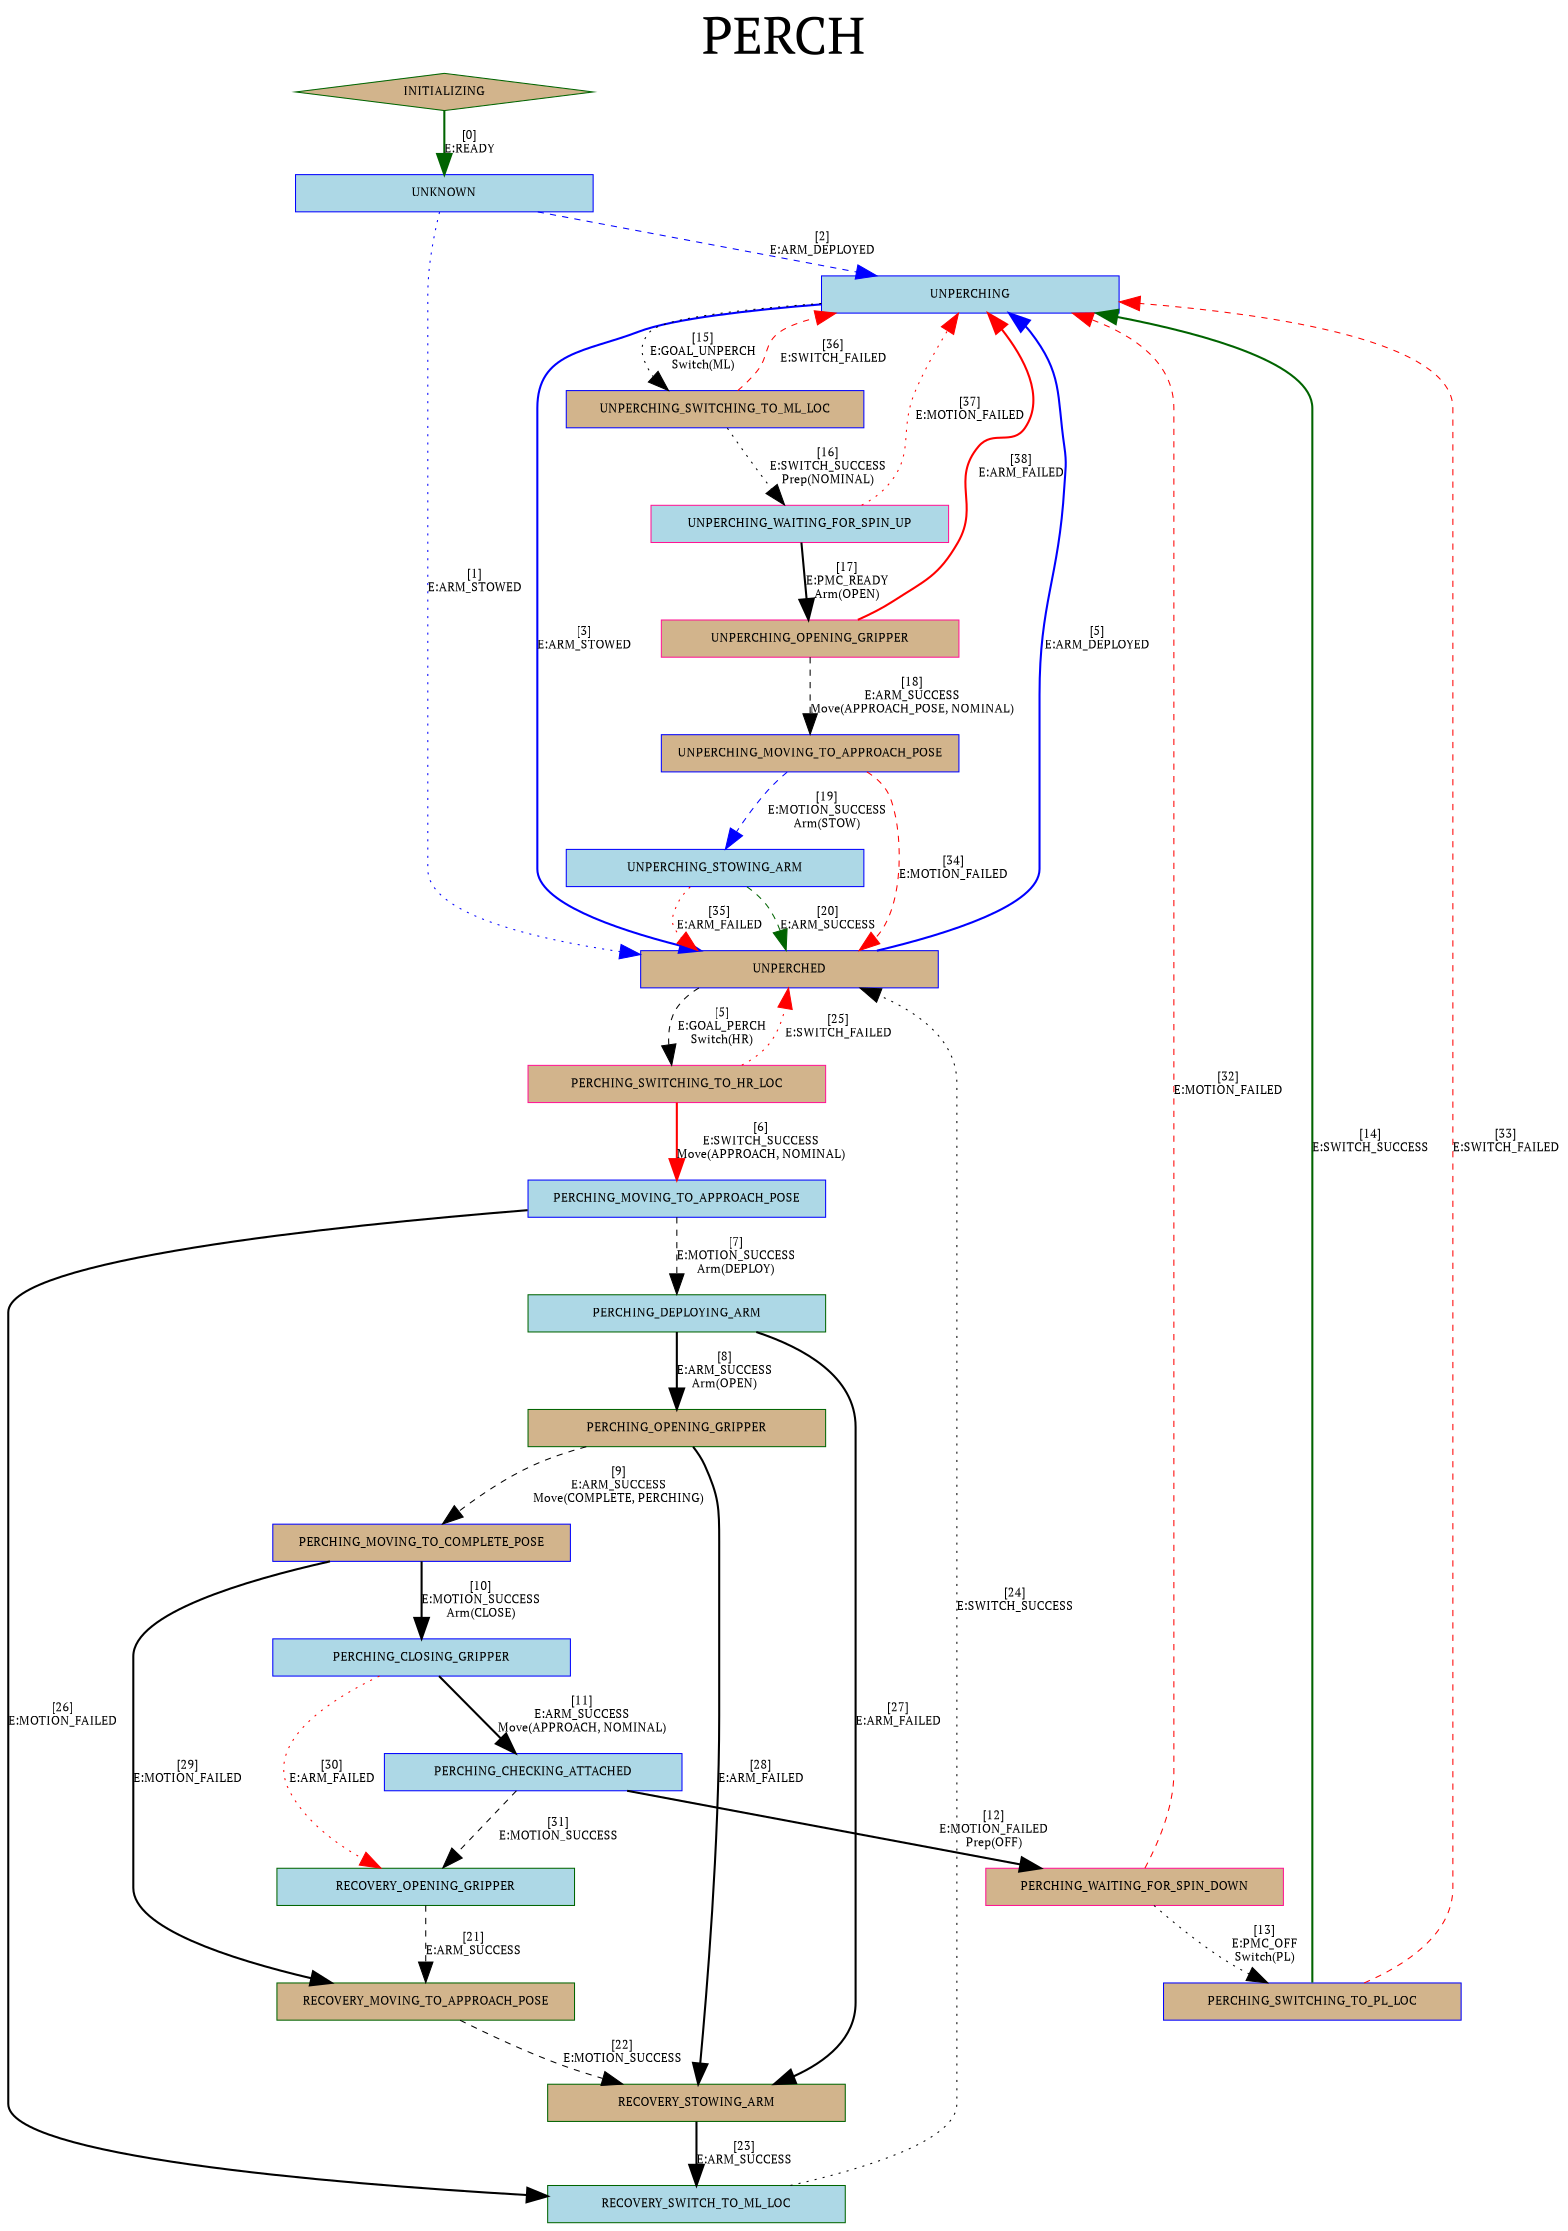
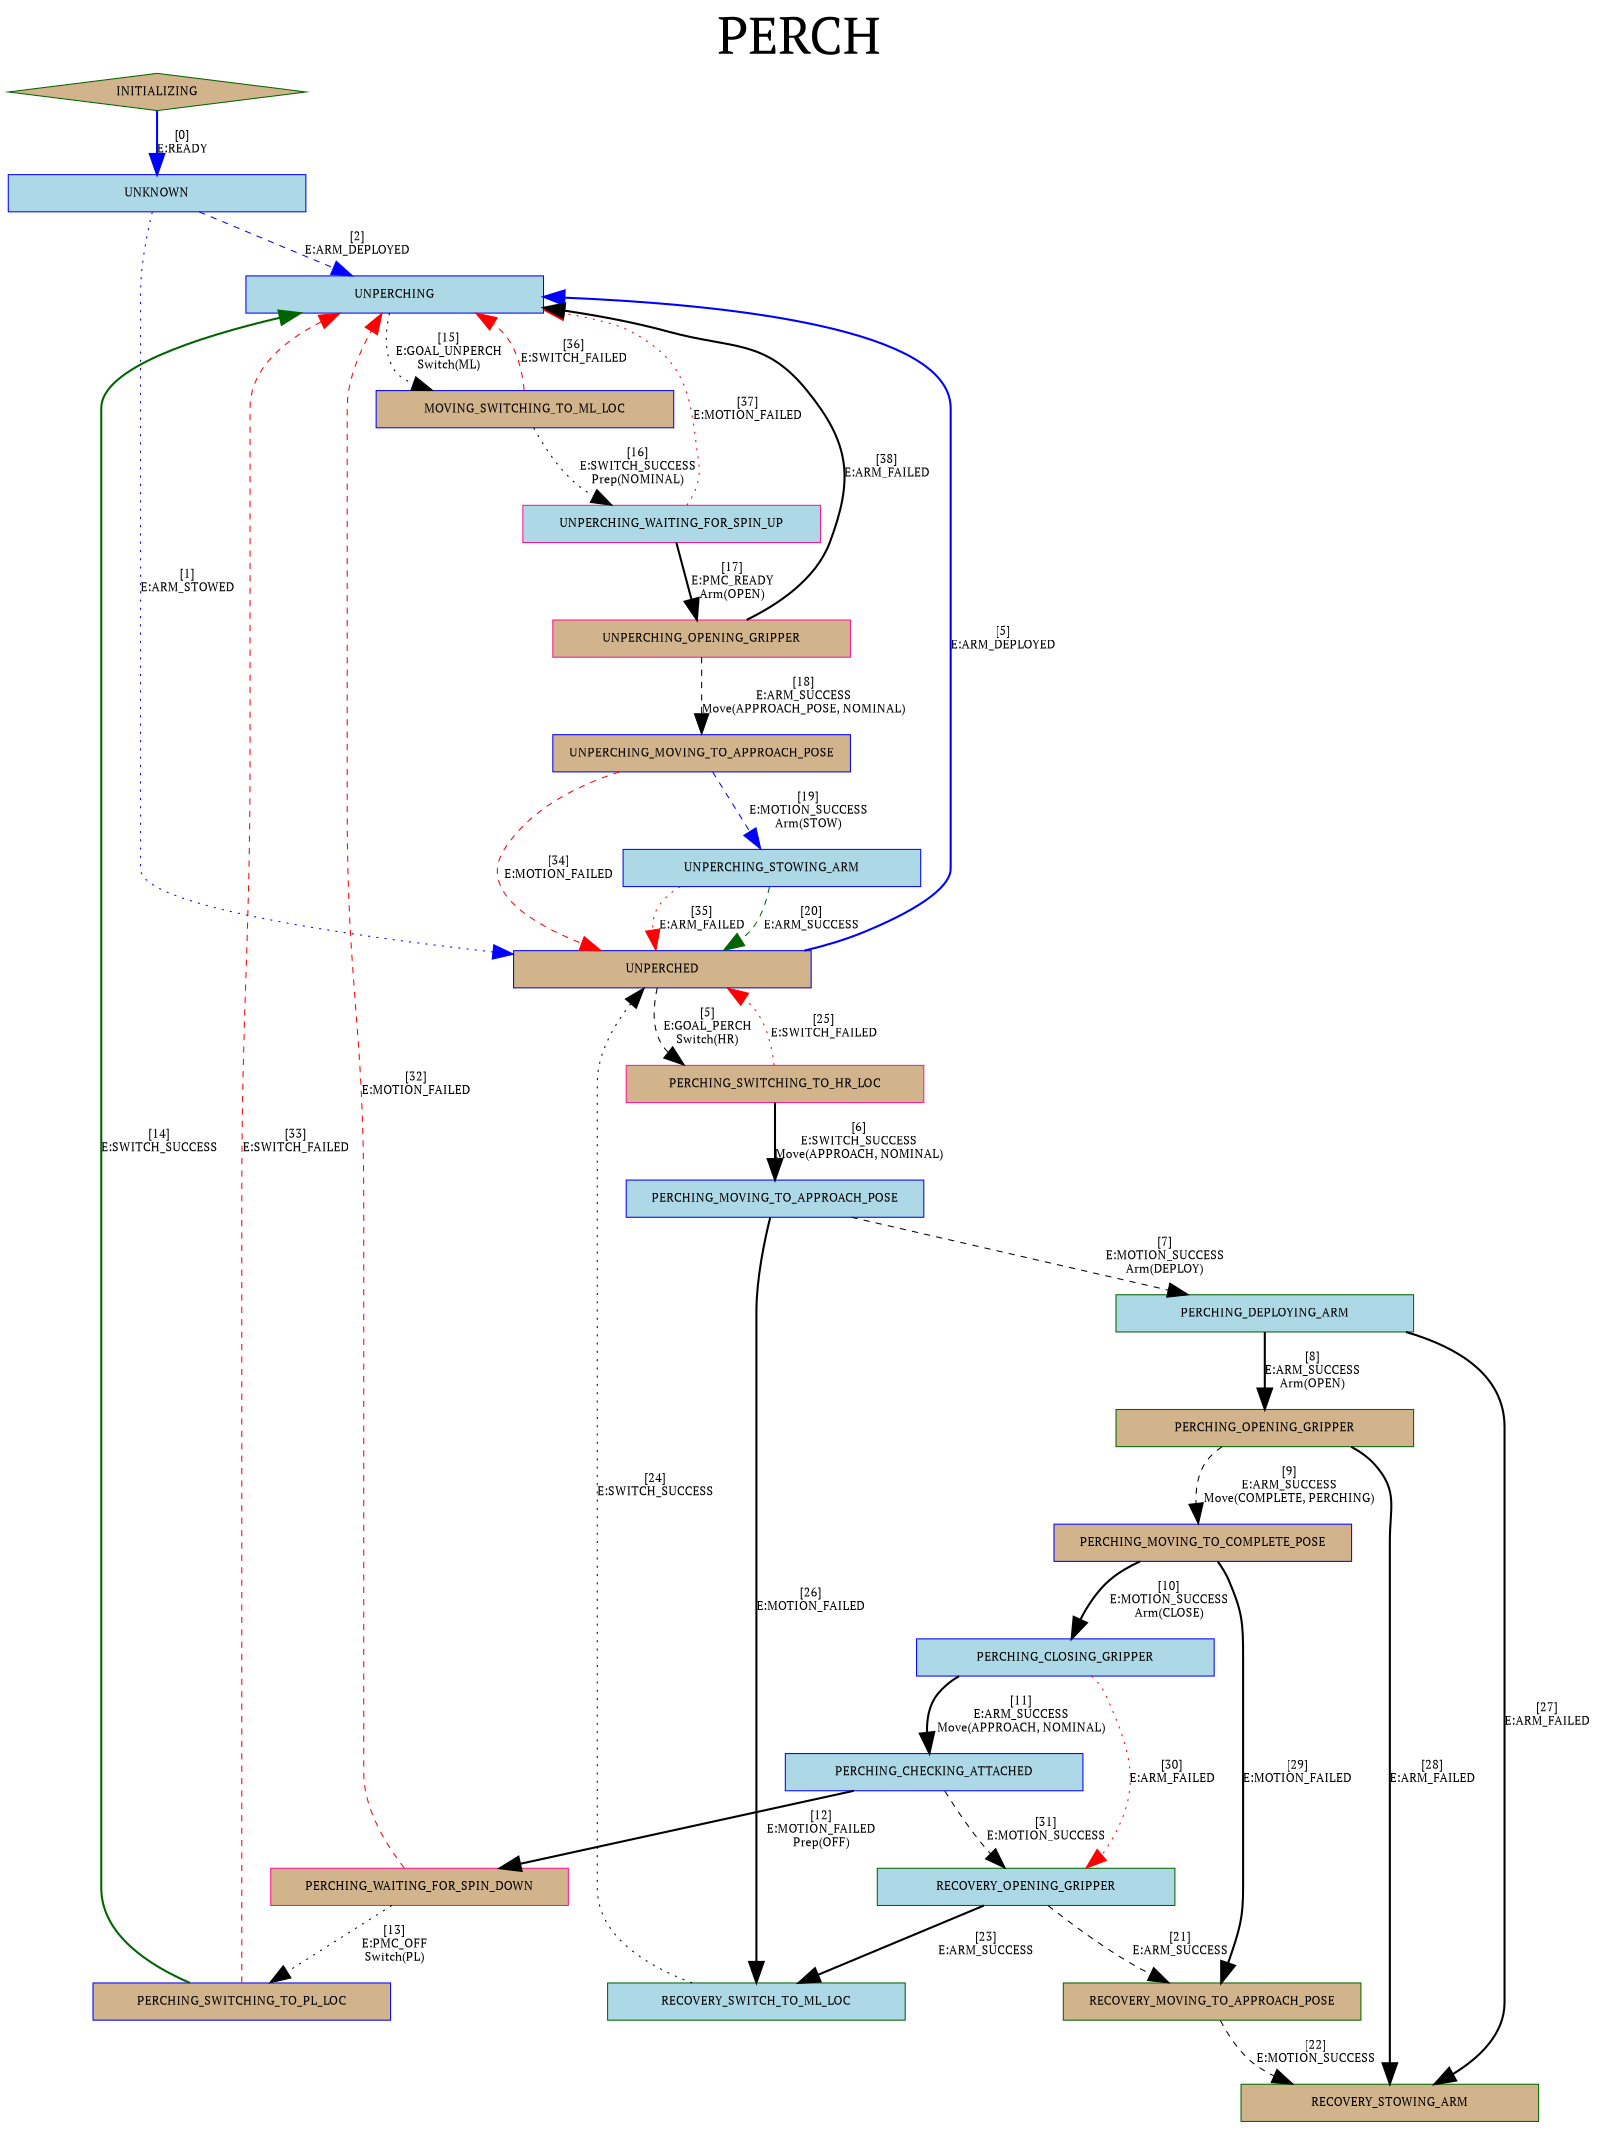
(444, 132) -> (157, 132)
(715, 409) -> (525, 409)
(966, 478) -> (813, 398)
(537, 561) -> none
(677, 1131) -> (775, 1131)
(696, 2143) -> (901, 1940)
